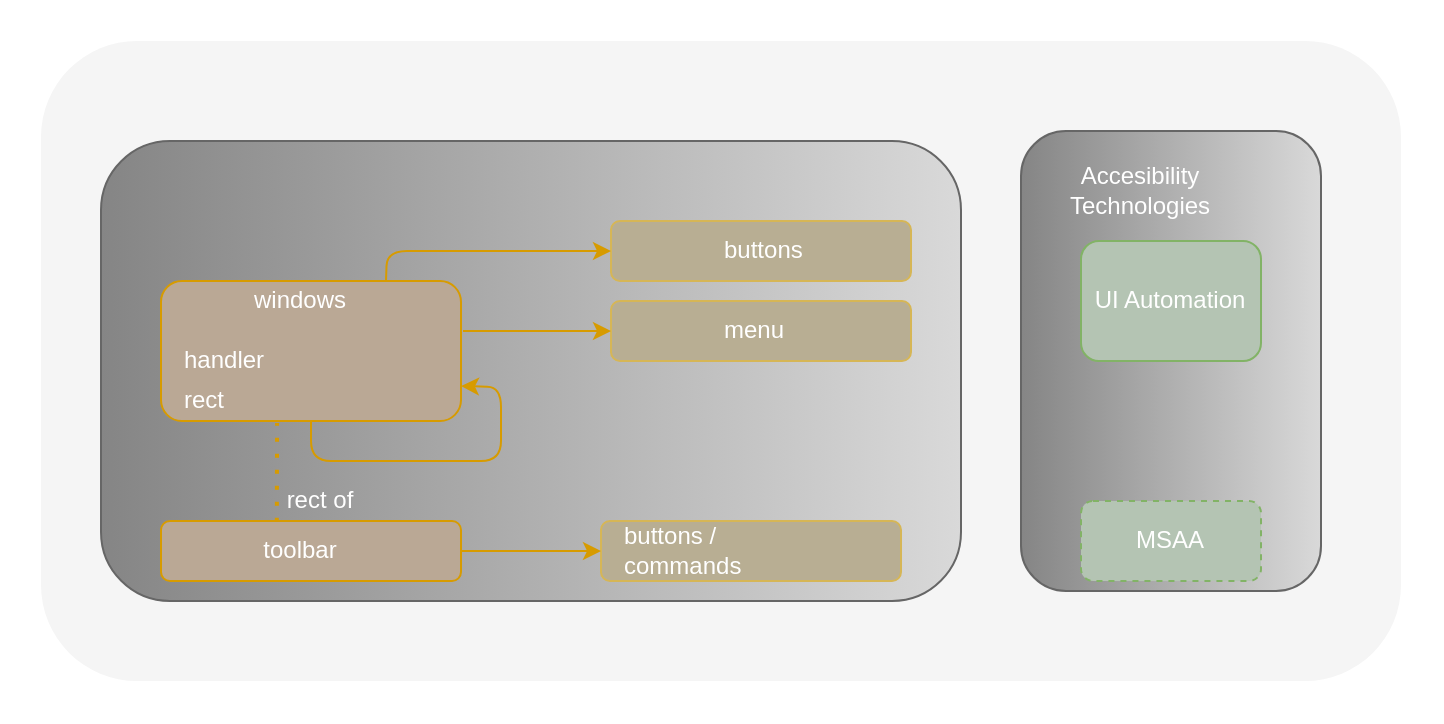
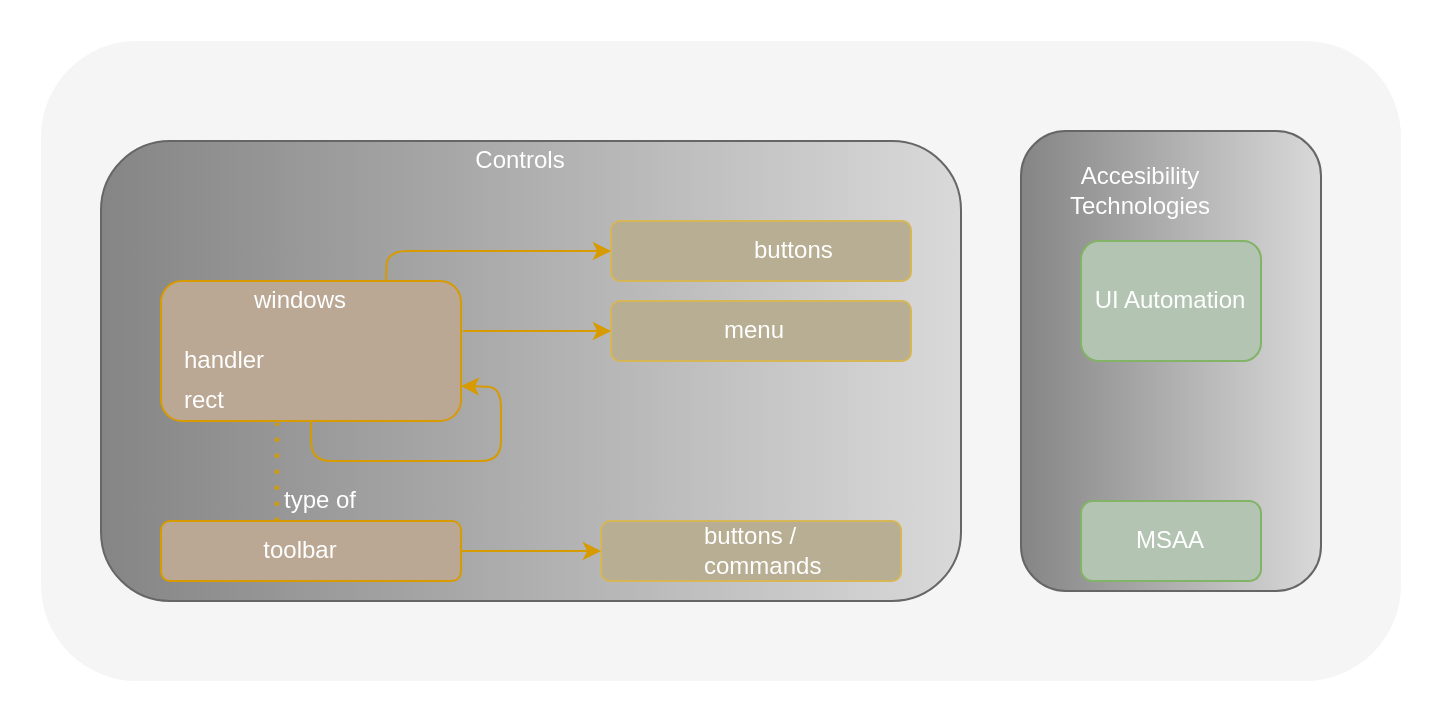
none -> (521, 161)
(761, 251) -> (791, 251)
(321, 501) -> (321, 501)
(1171, 541) -> (1171, 541)
(701, 551) -> (781, 551)
